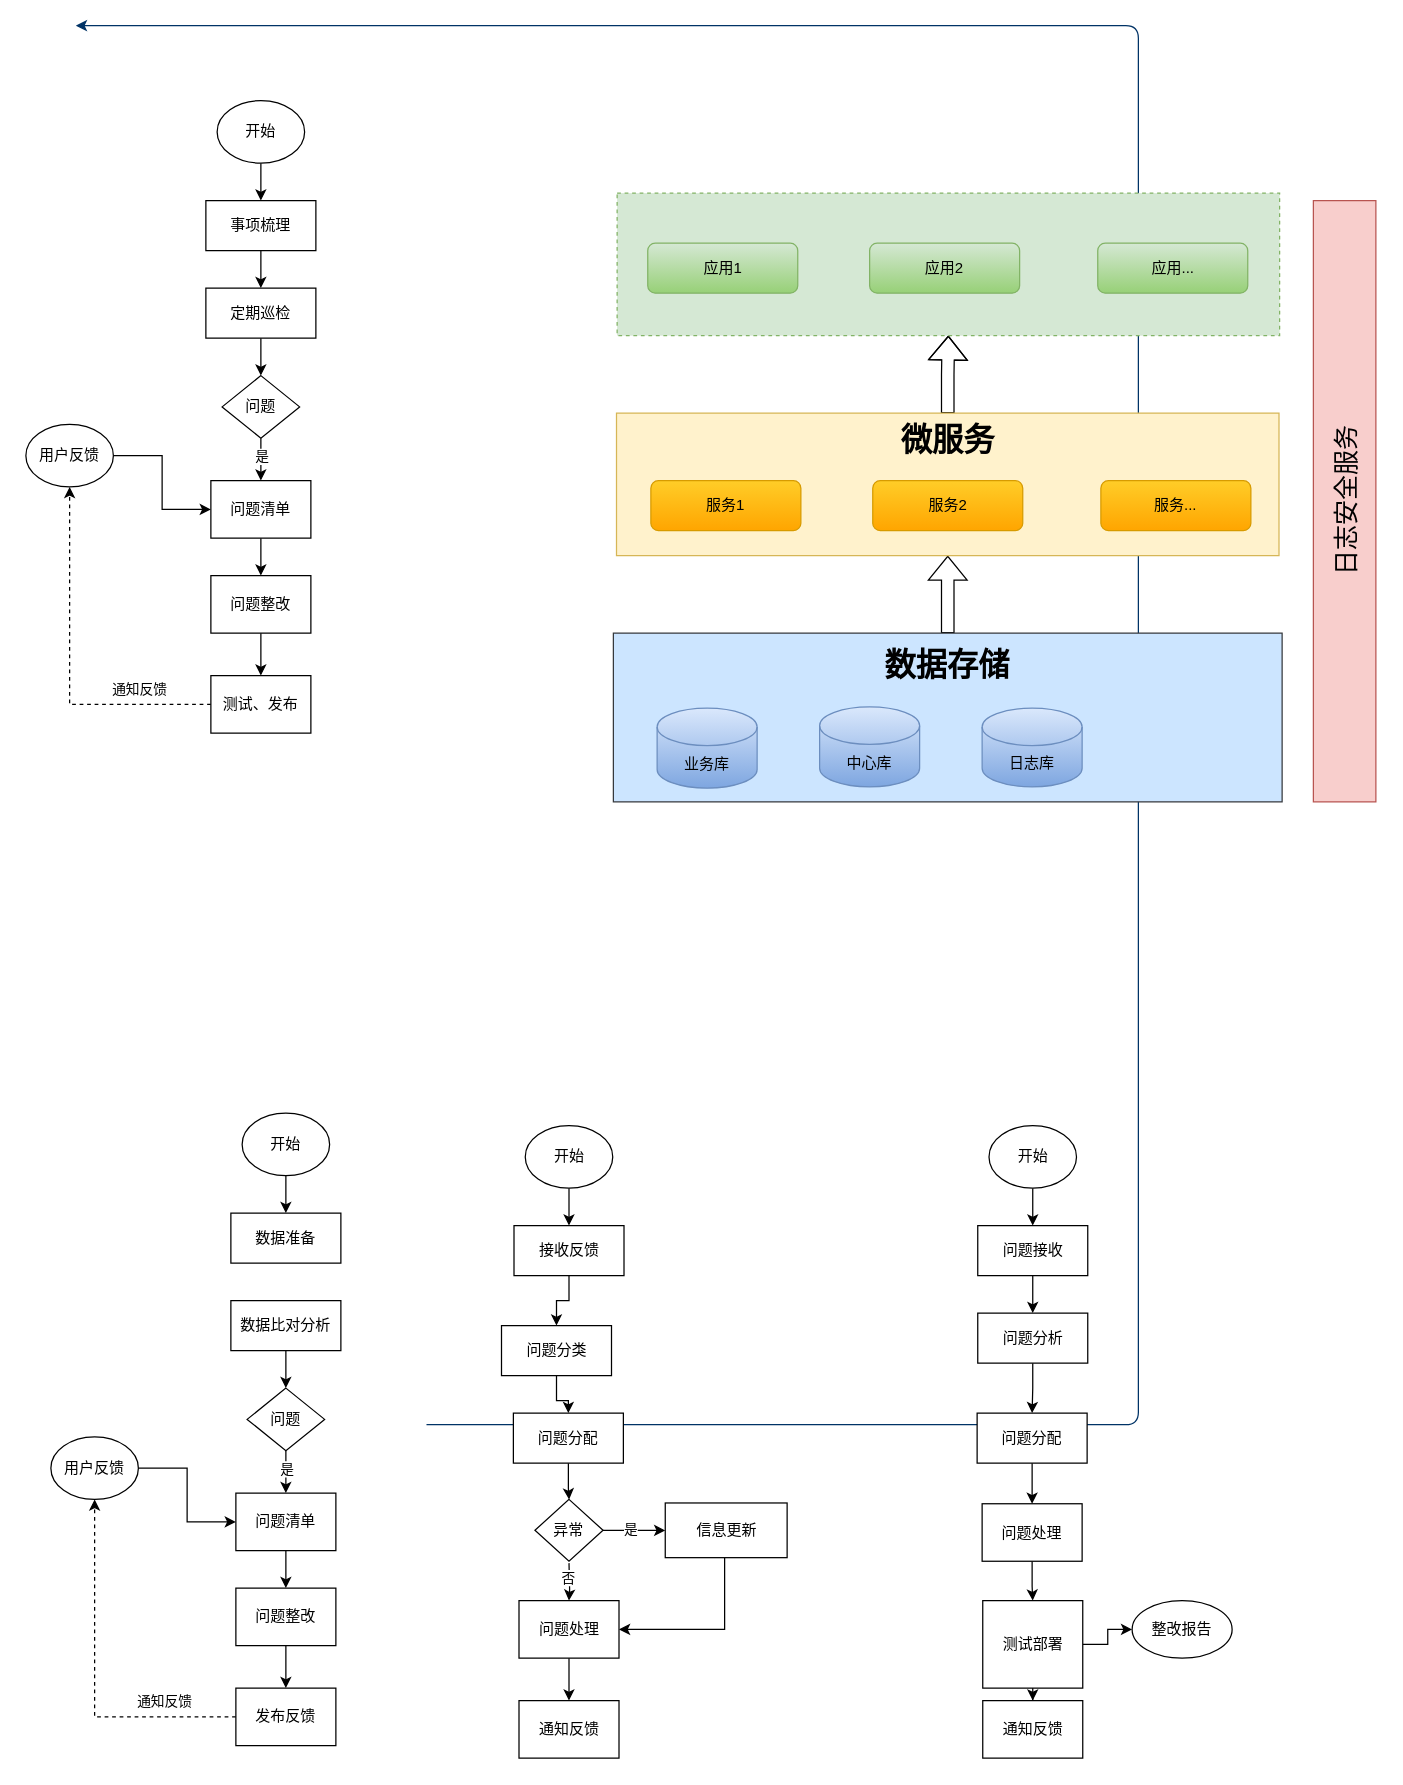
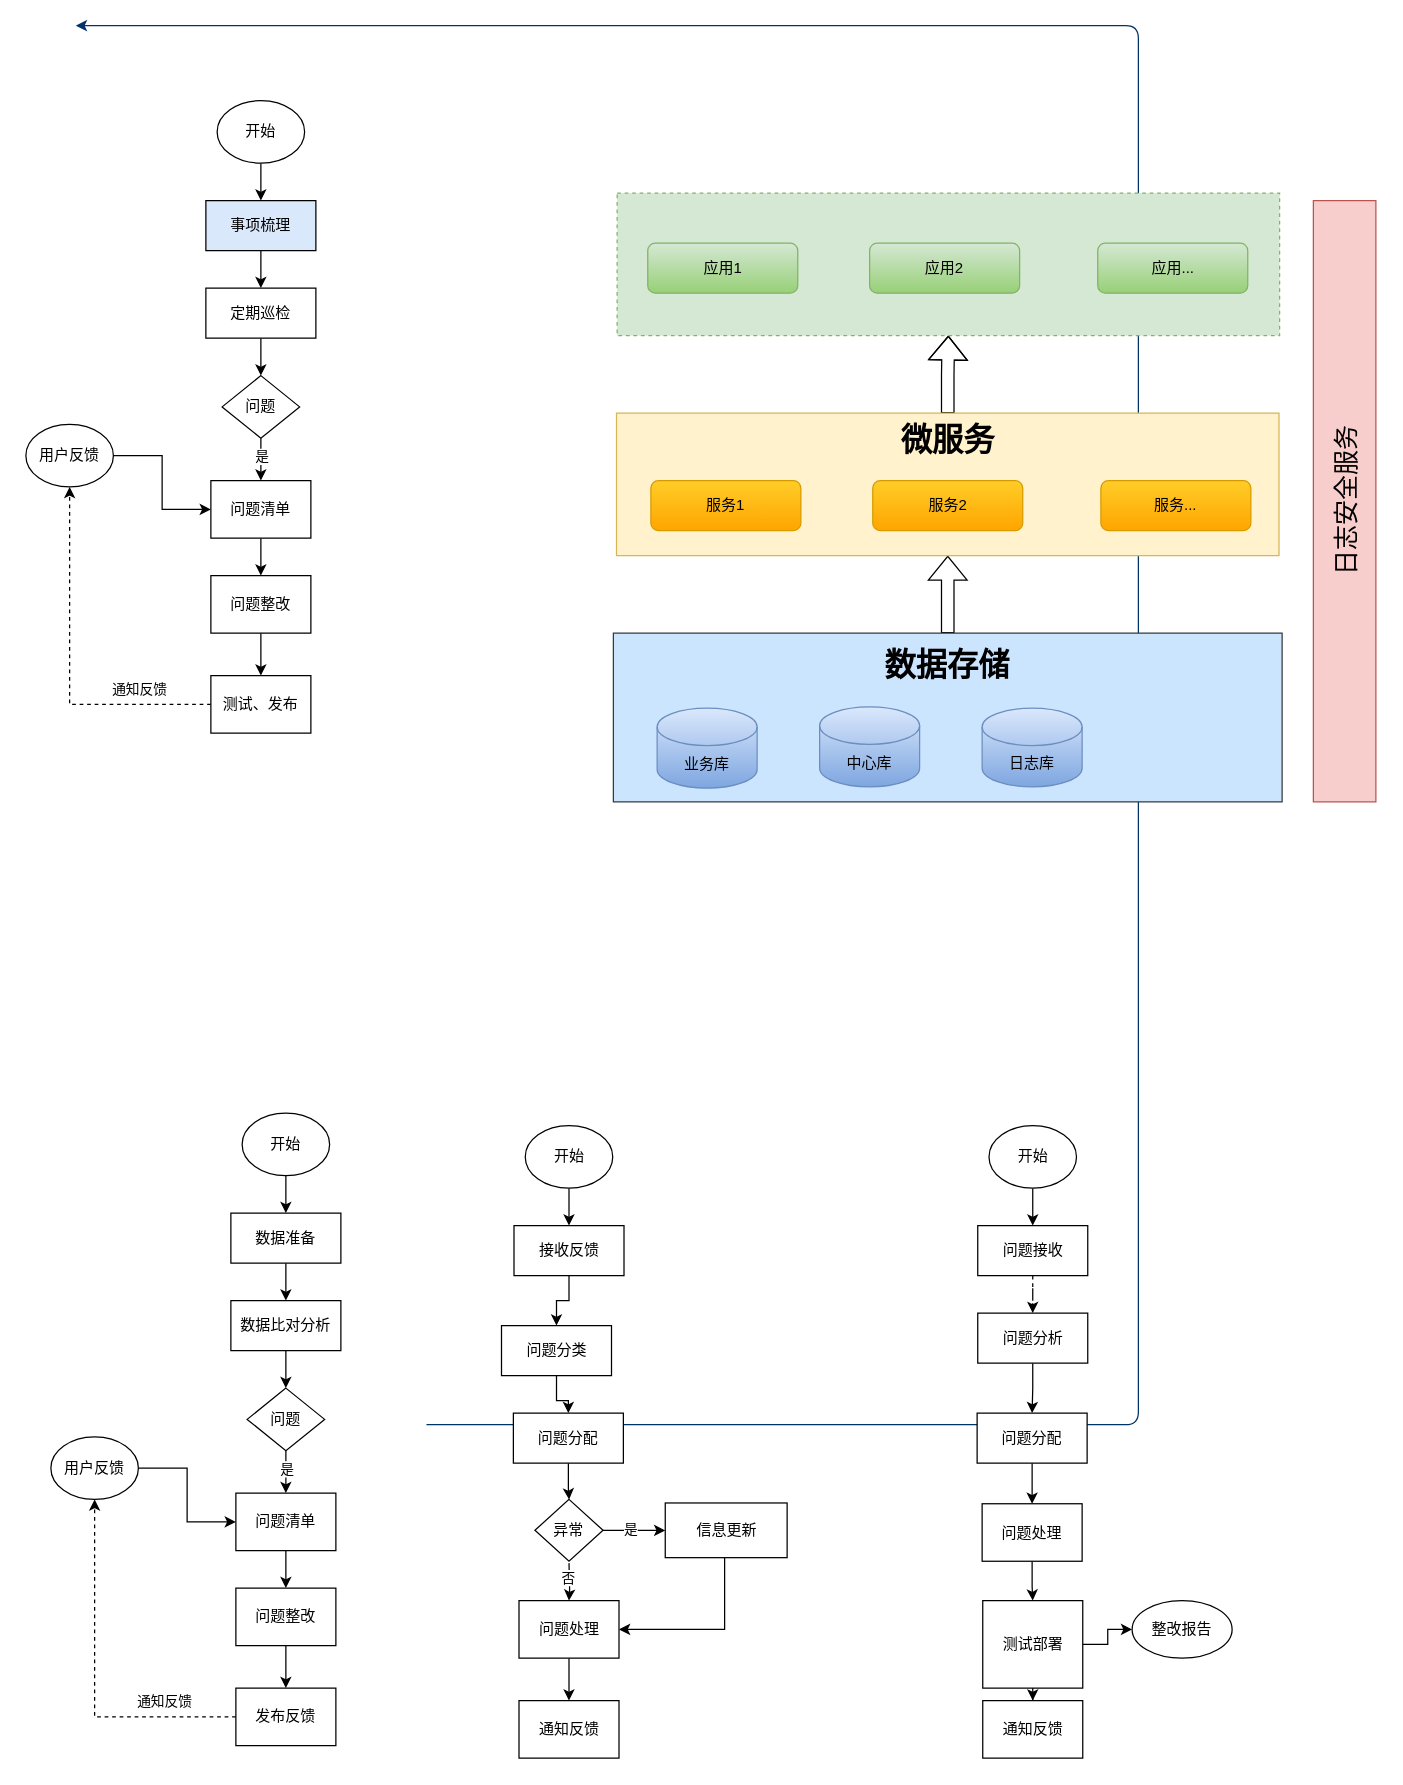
(261, 226) -> (261, 226)
(1033, 1283) -> (1033, 1283)
none -> (286, 1286)
